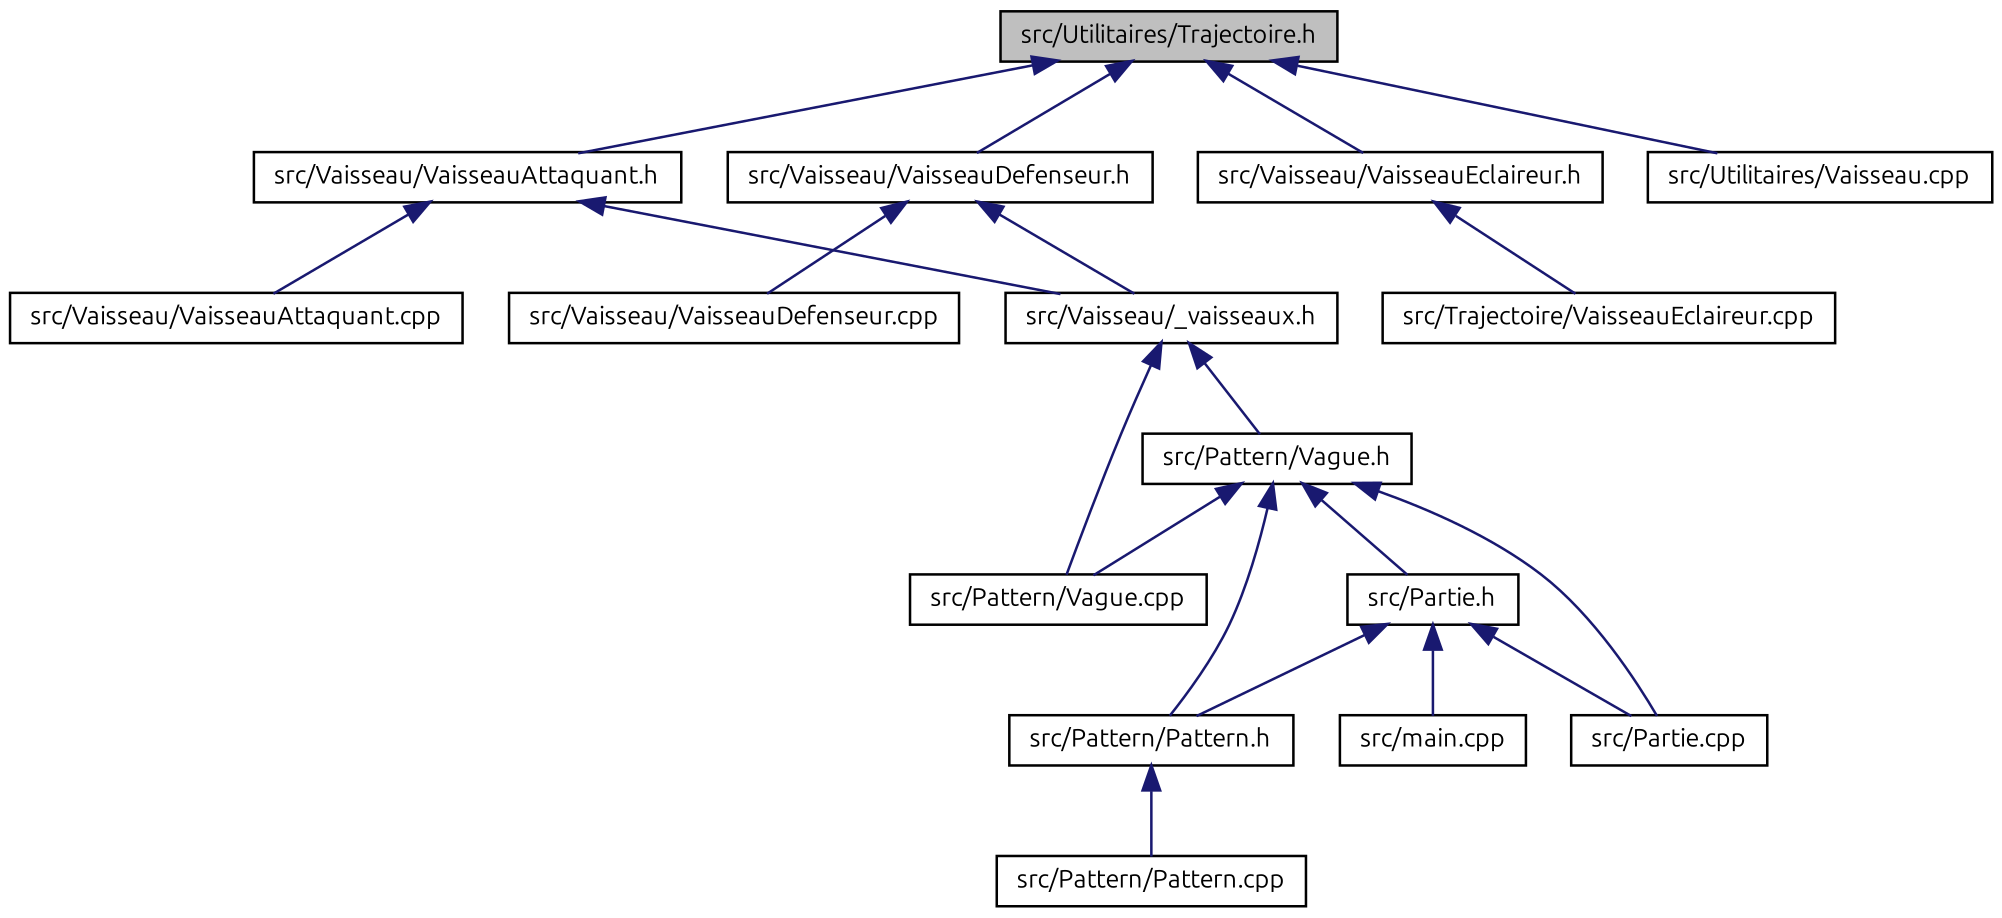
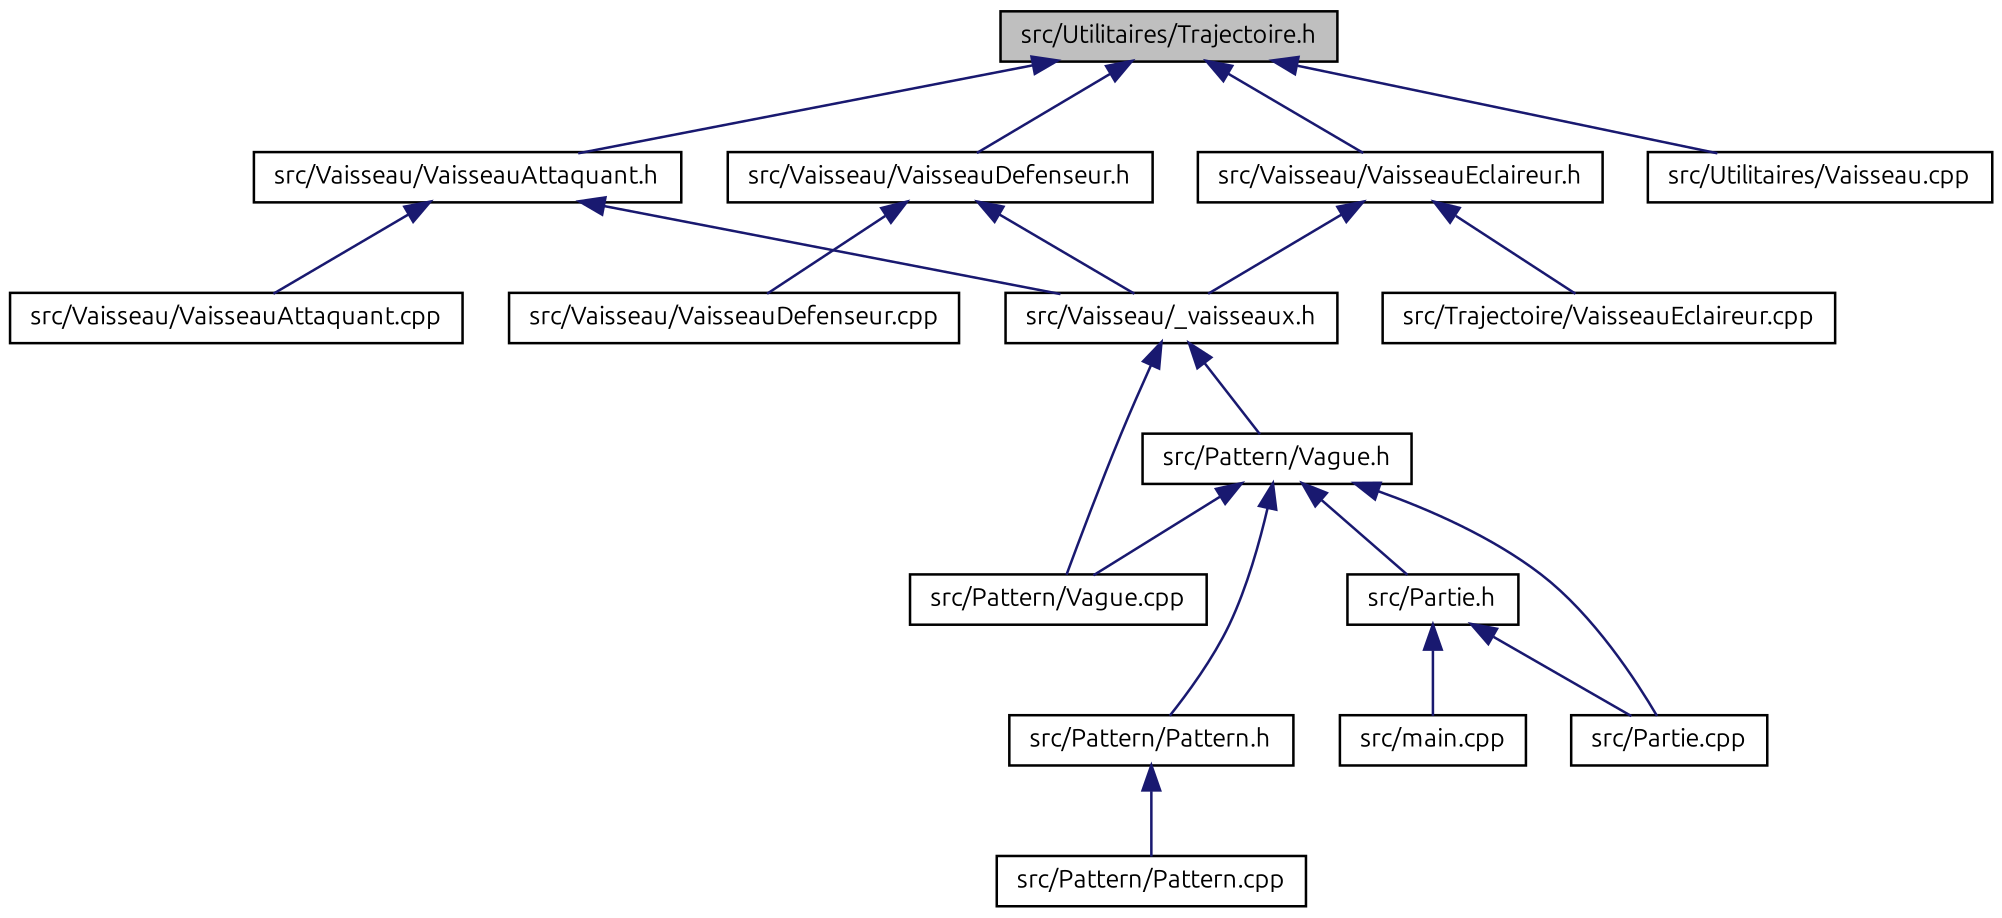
none -> (1275, 254)
(1280, 676) -> none
